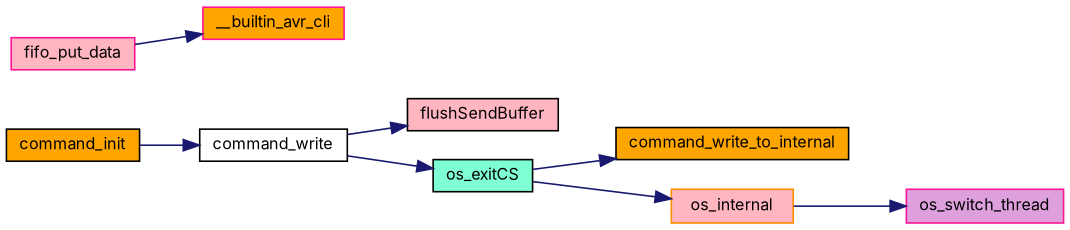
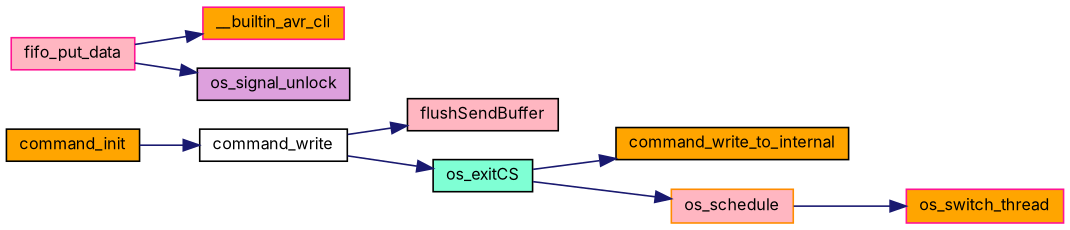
none -> (274, 84)
(732, 206) -> (732, 206)
(985, 206) -> (985, 206)
